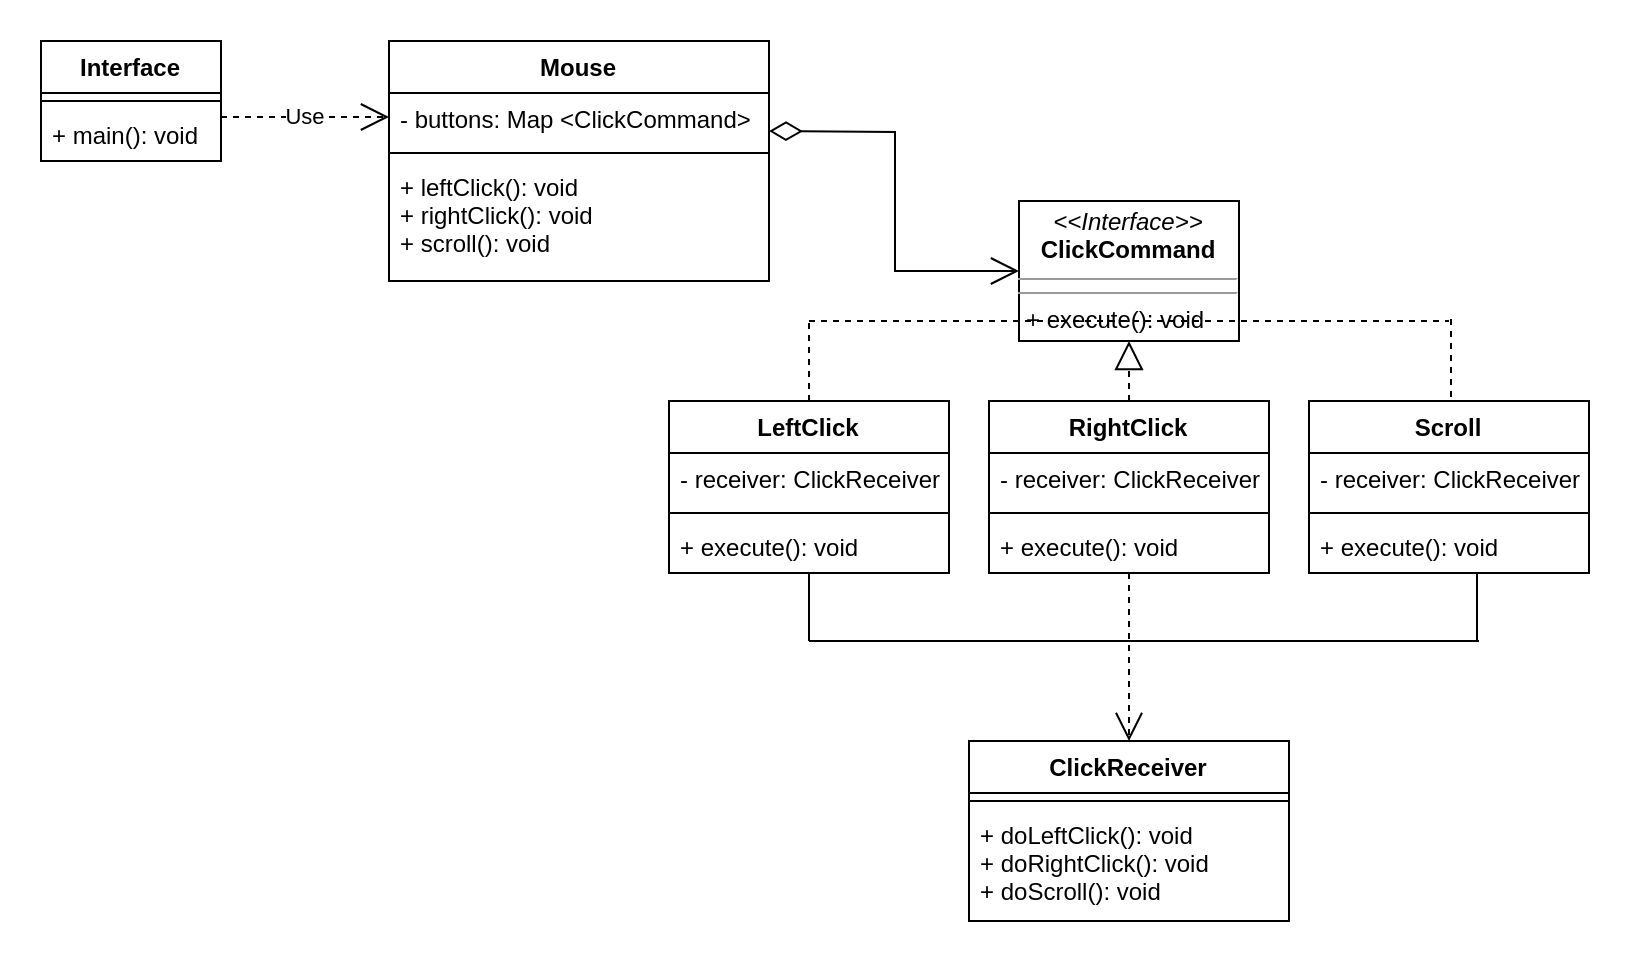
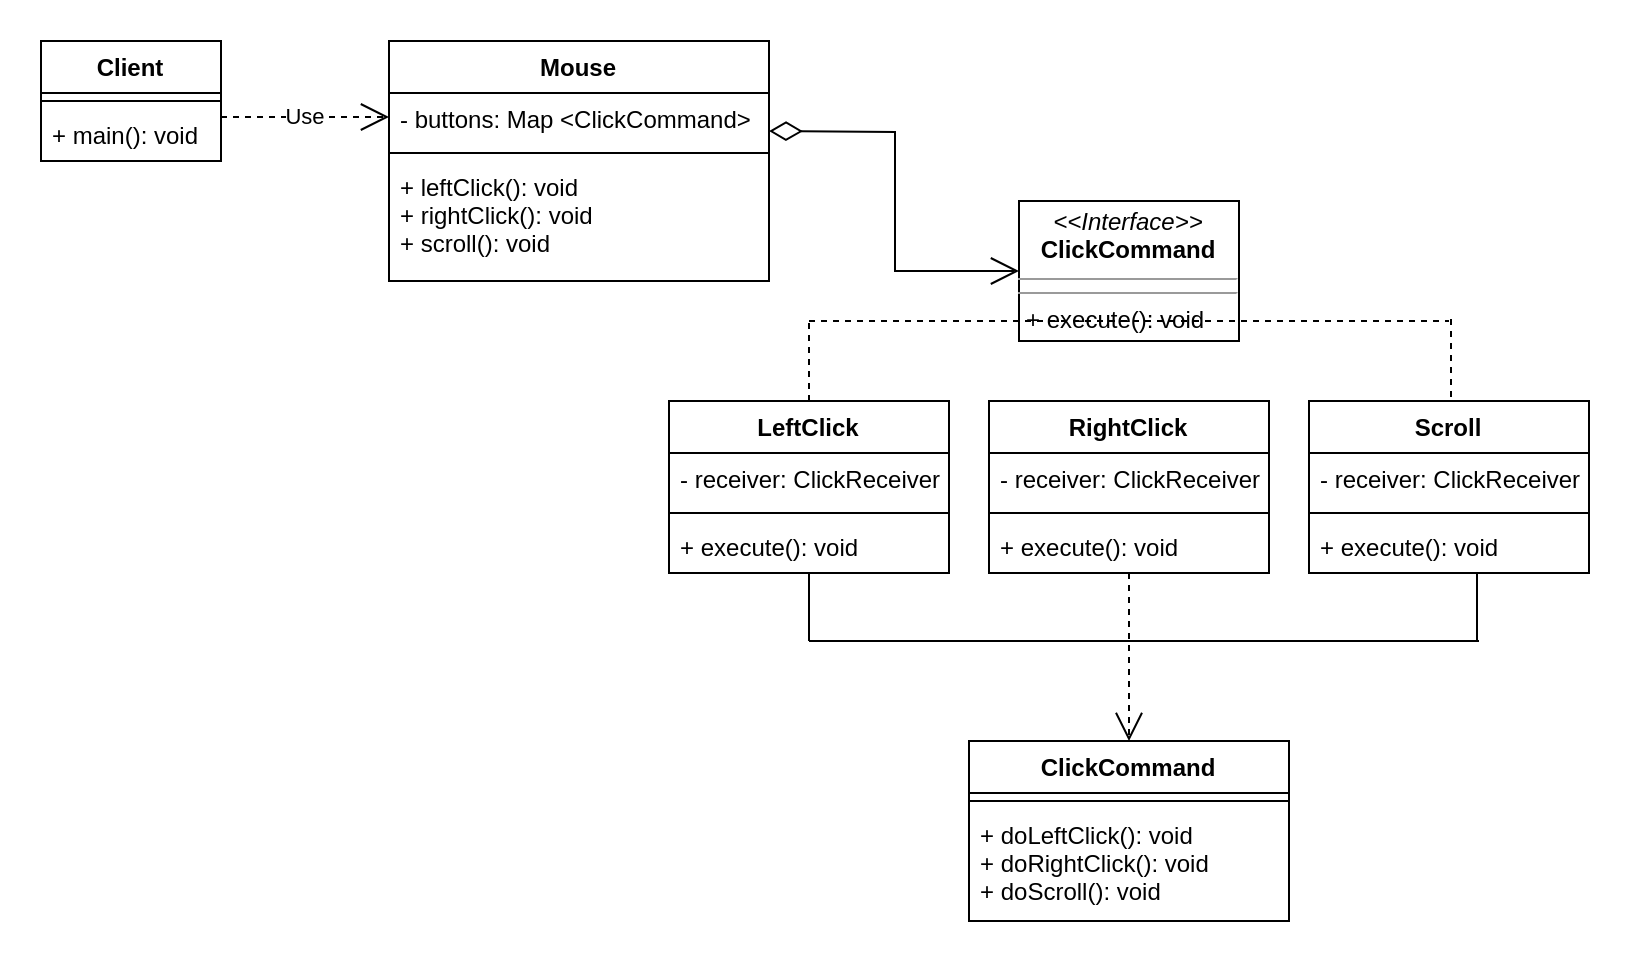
(130, 68) -> (130, 68)
(1129, 386) -> none
(1128, 768) -> (1128, 768)
